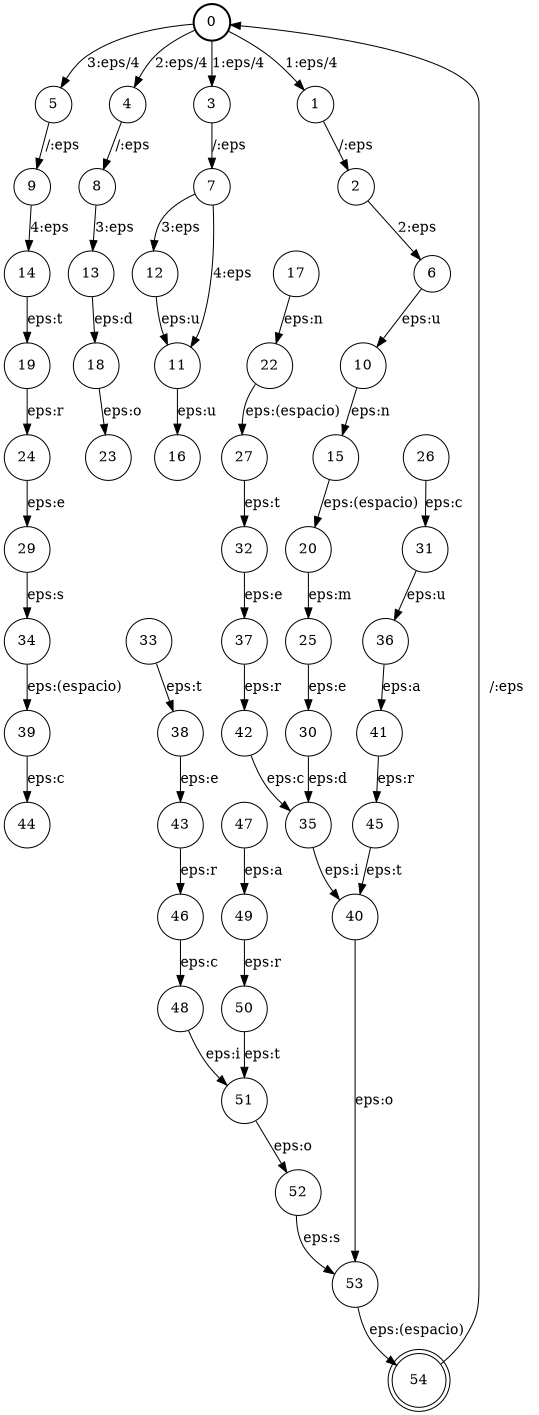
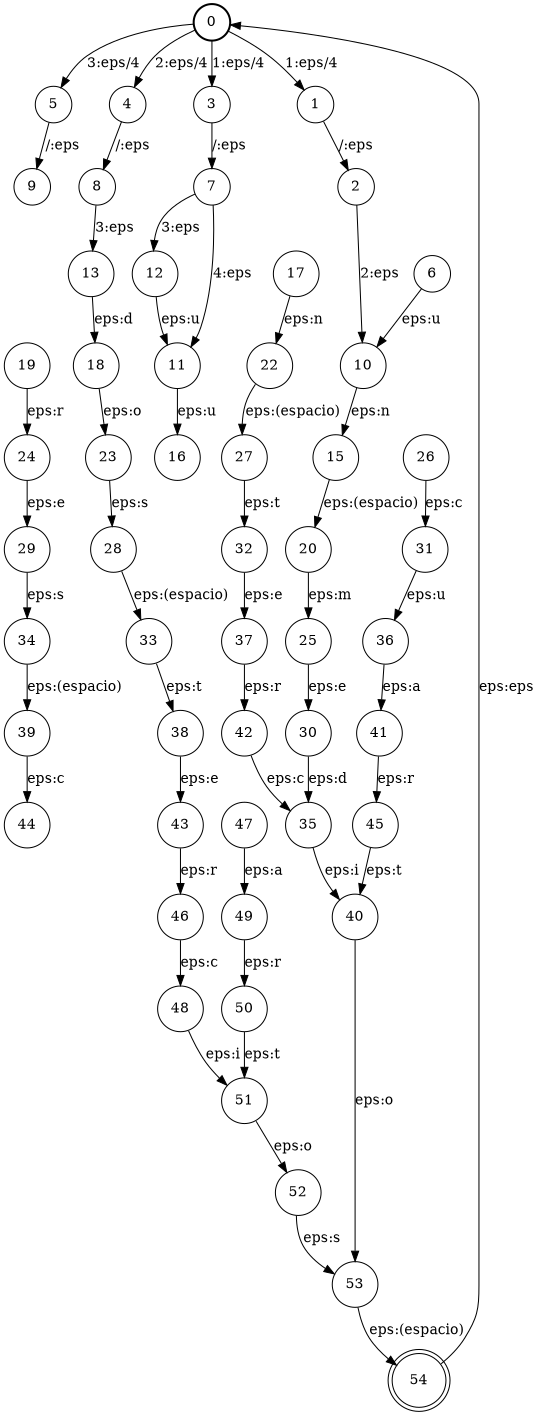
(391, 226) -> (359, 269)
(27, 274) -> none
none -> (113, 550)
(507, 687) -> (507, 687)
